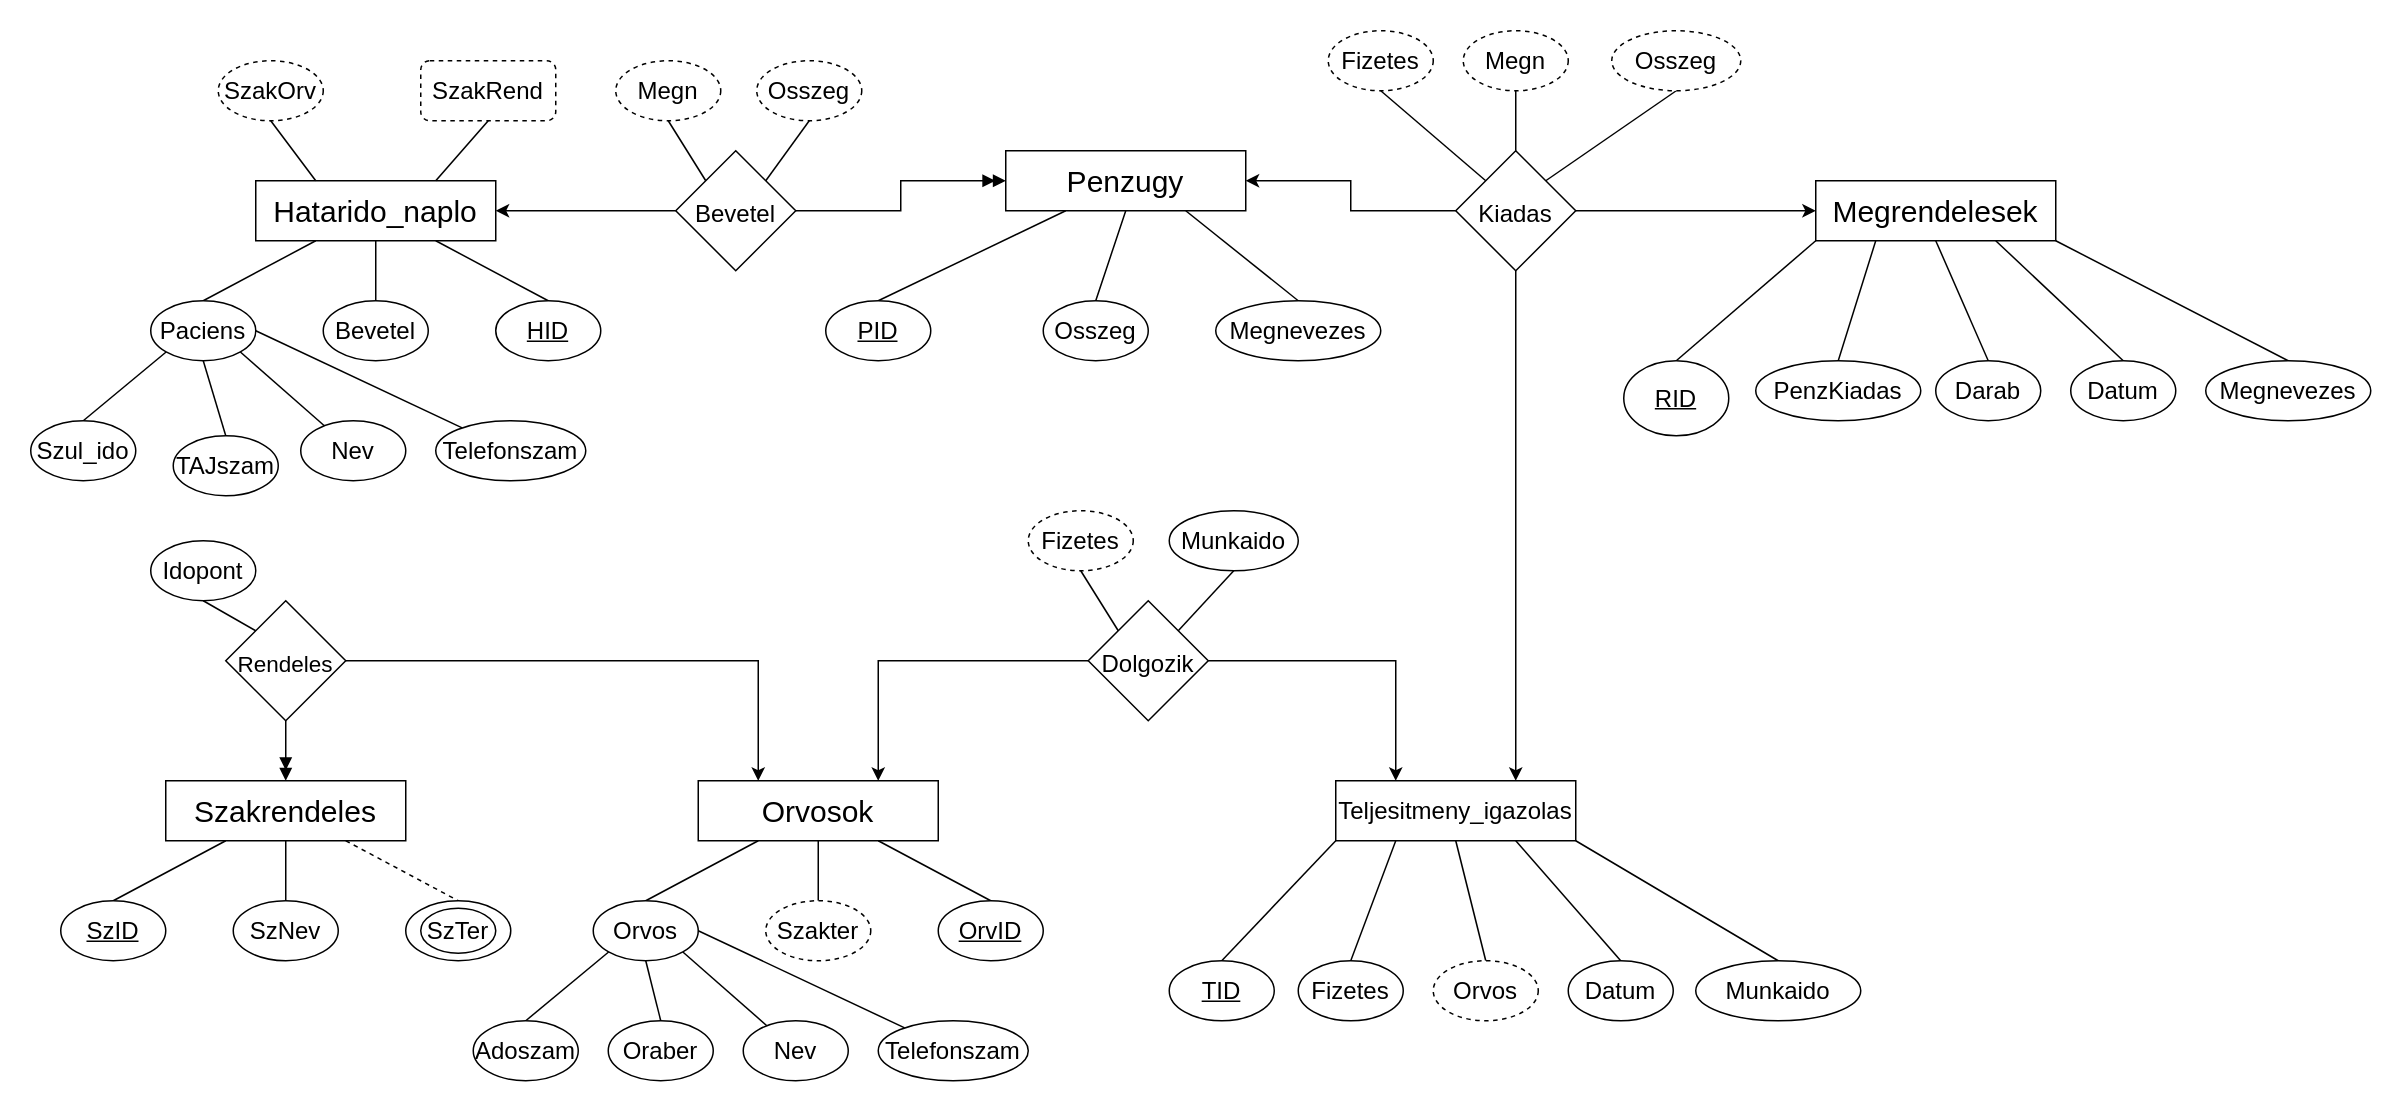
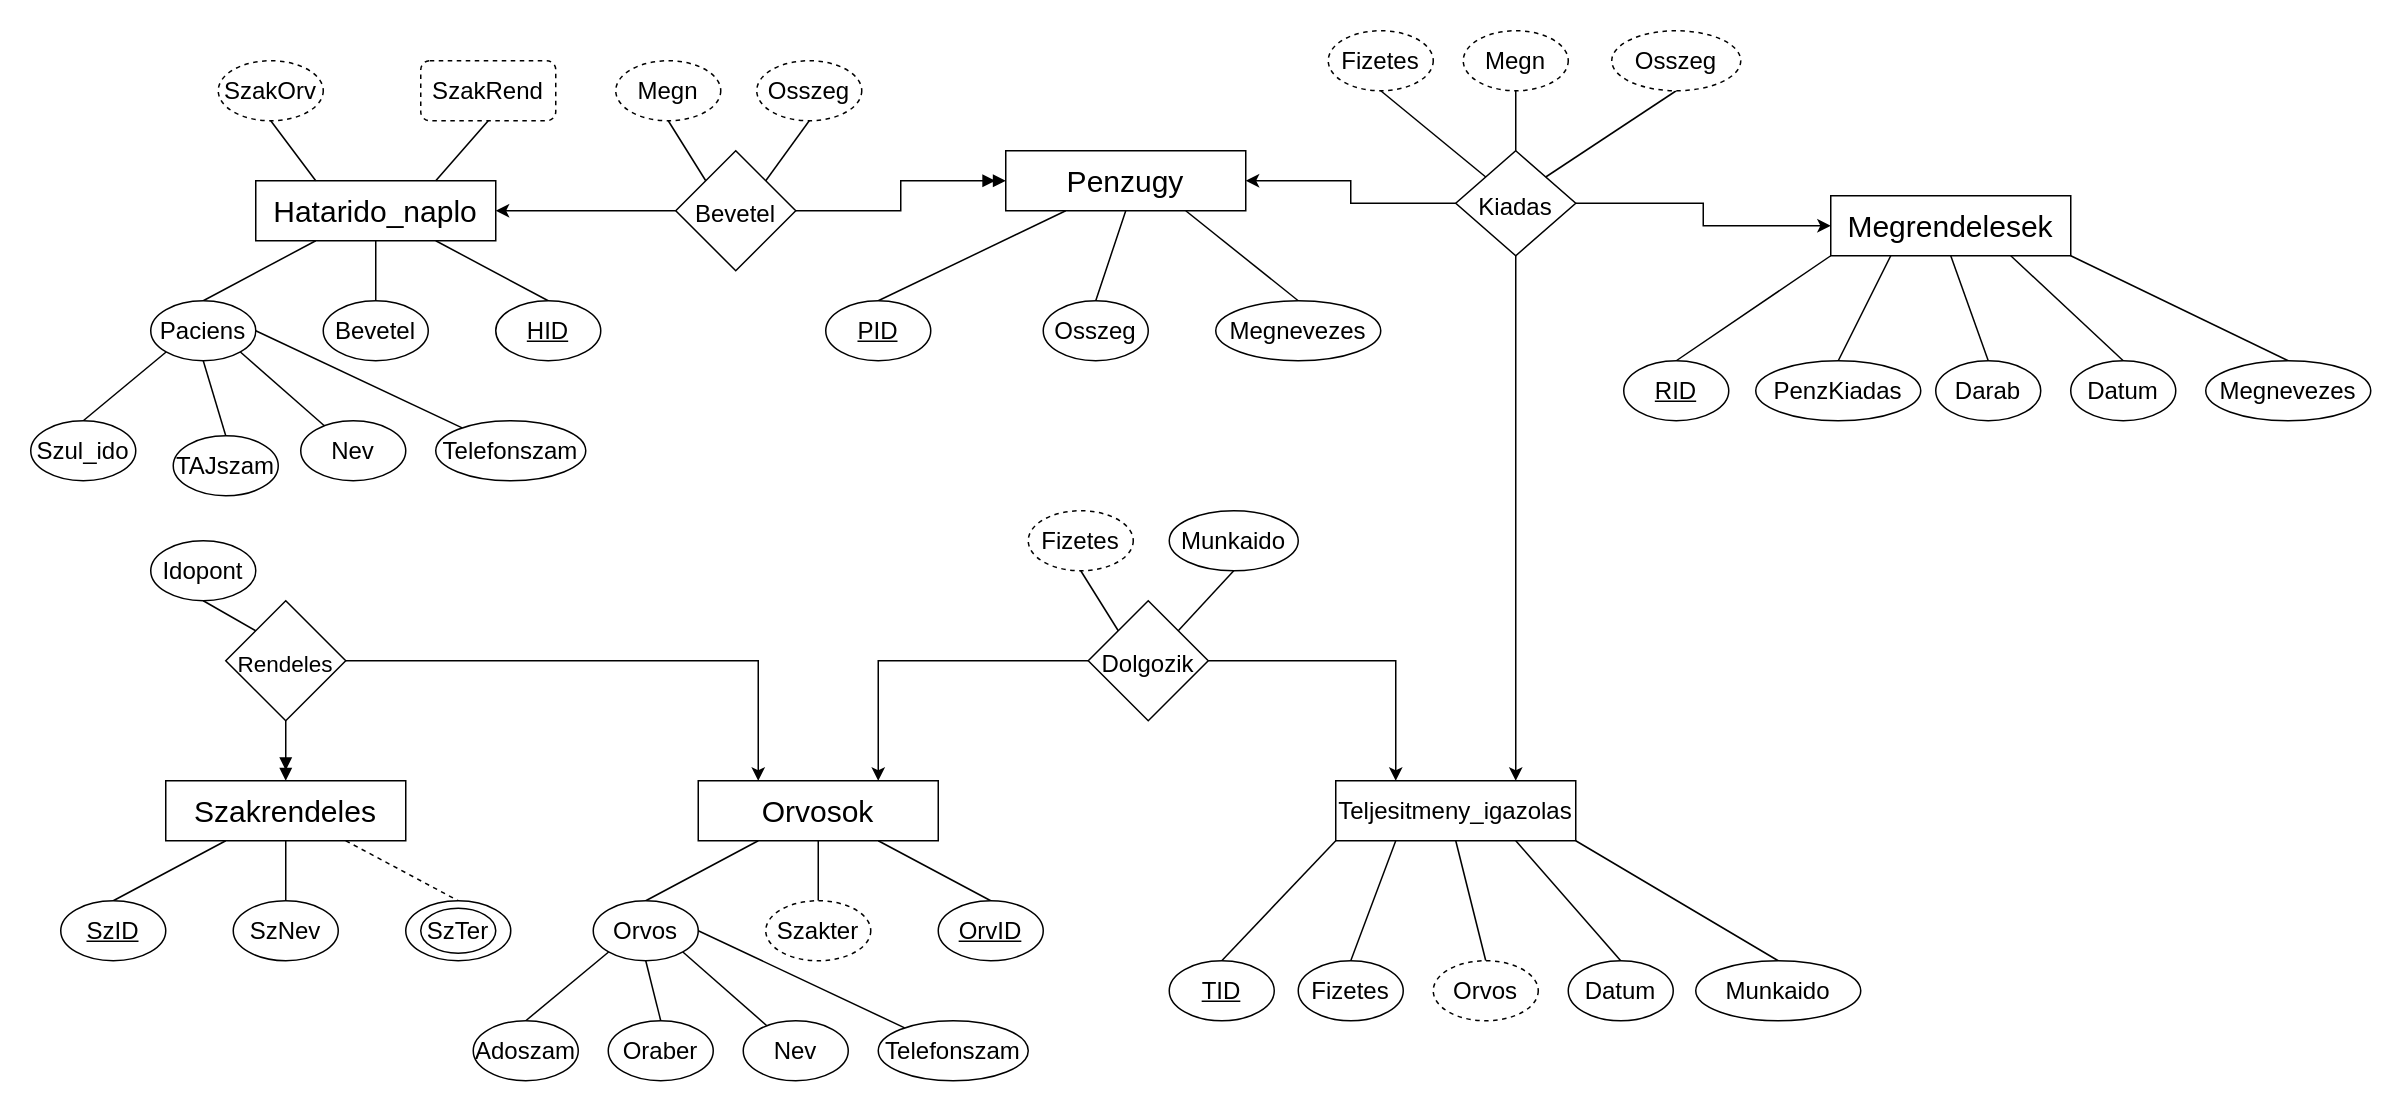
(1516, 211) -> (1516, 203)
(1936, 211) -> (1951, 226)
(1676, 398) -> (1676, 391)
